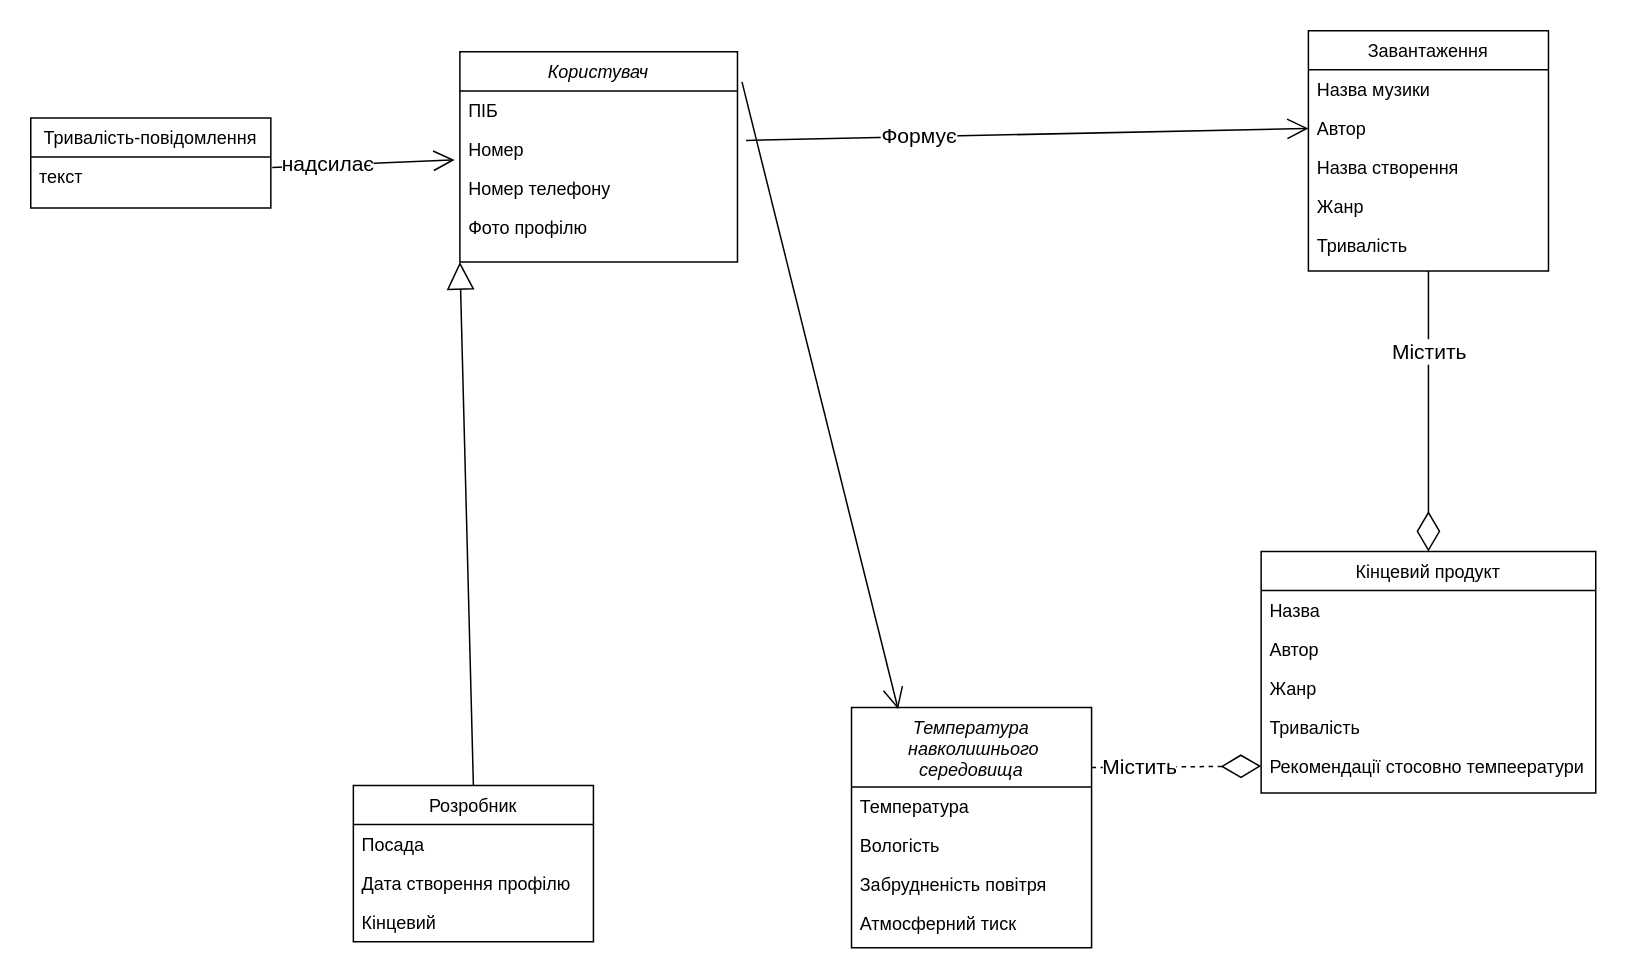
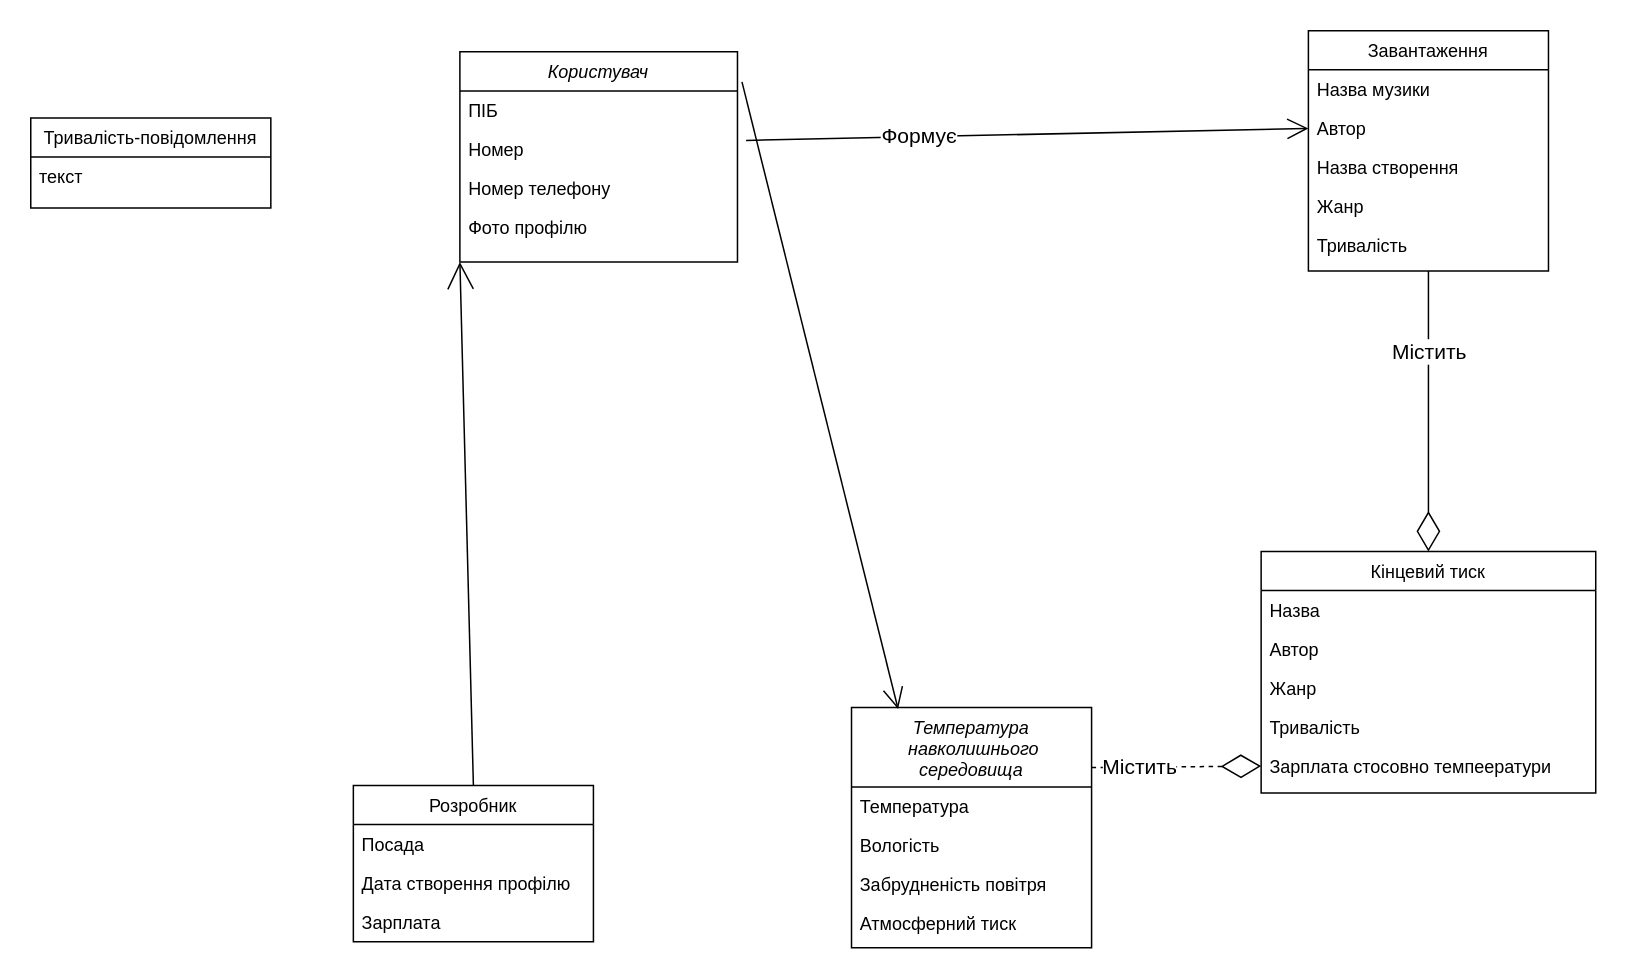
(361, 164) -> none
(460, 290) -> (460, 278)
(1427, 572) -> (1427, 572)
(1436, 767) -> (1416, 767)
(402, 923) -> (402, 923)
